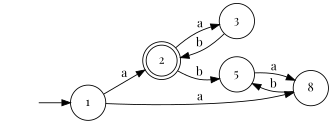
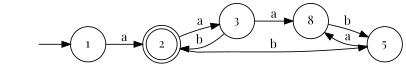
(196, 104) -> (269, 21)
